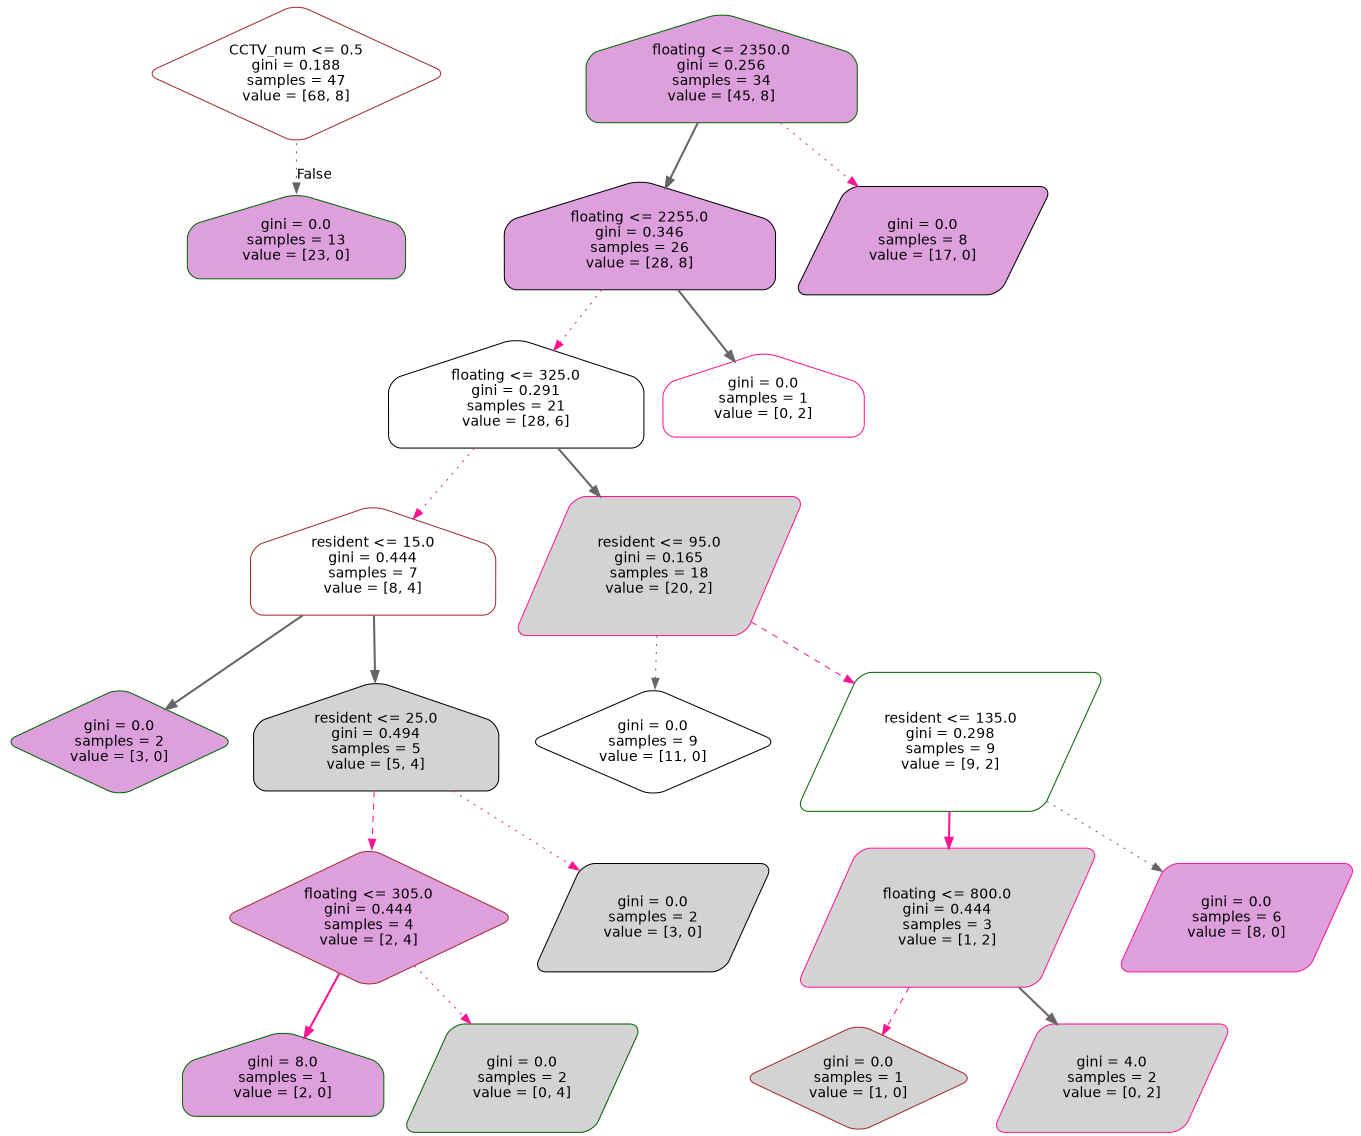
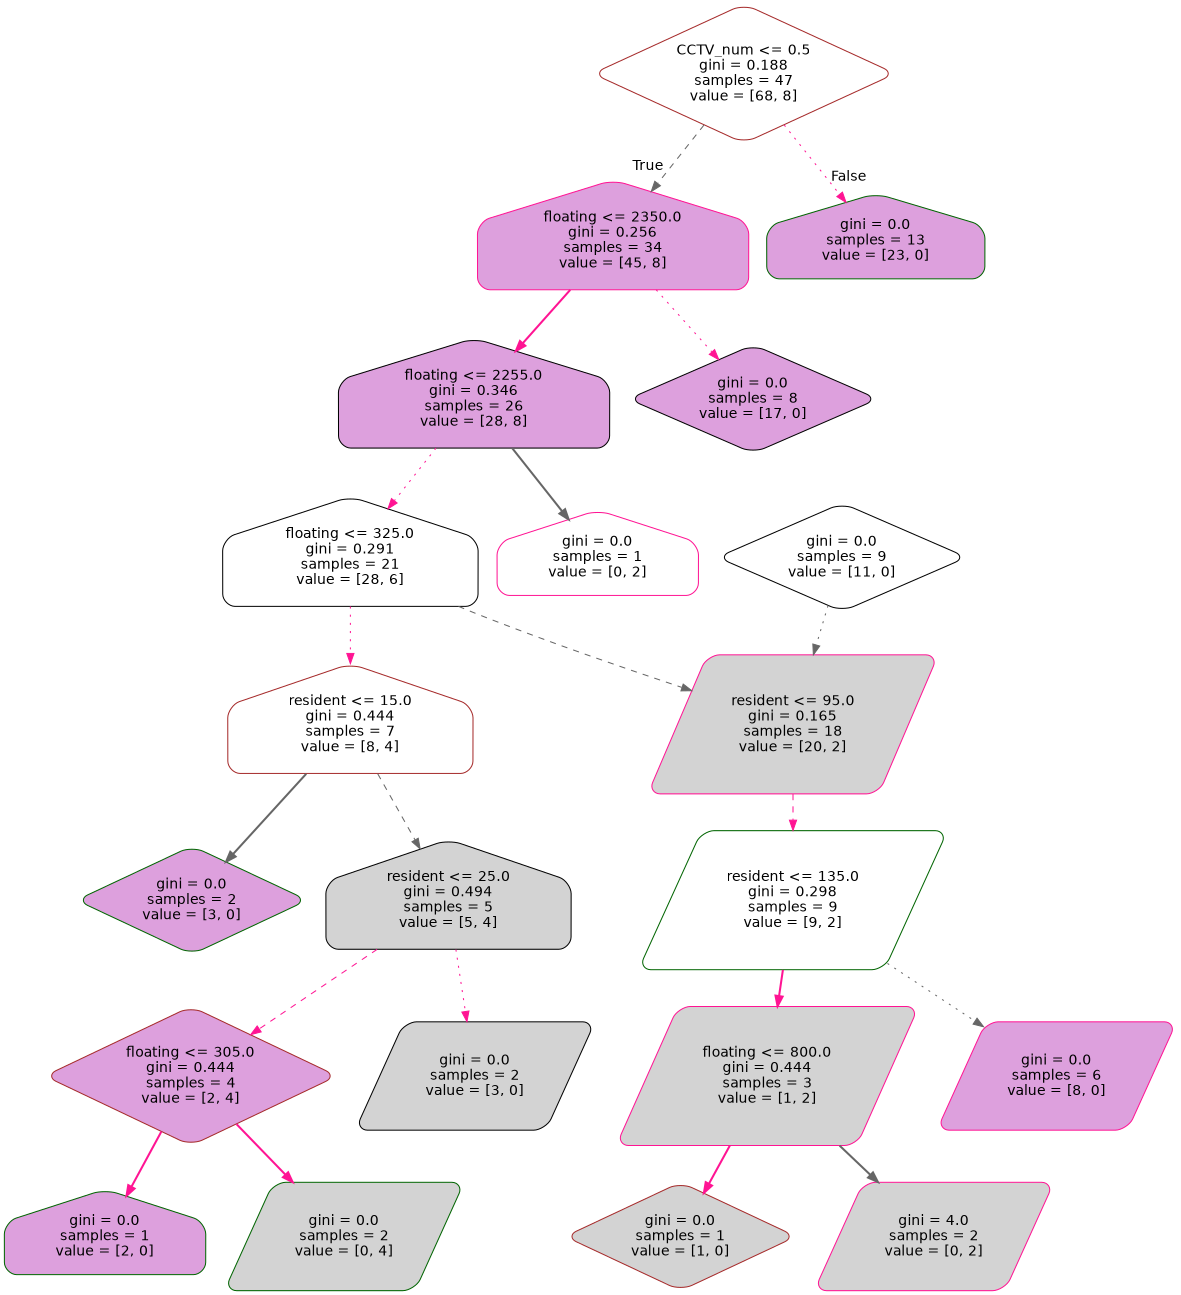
(722, 74) -> (613, 241)
(684, 150) -> (547, 317)
none -> (681, 154)
(296, 163) -> (812, 160)
(923, 241) -> (753, 399)
(575, 468) -> (570, 649)
(374, 643) -> (396, 807)
(656, 657) -> (822, 625)
(439, 991) -> (261, 1149)
(898, 1007) -> (719, 1165)
(283, 1078) -> (105, 1236)
